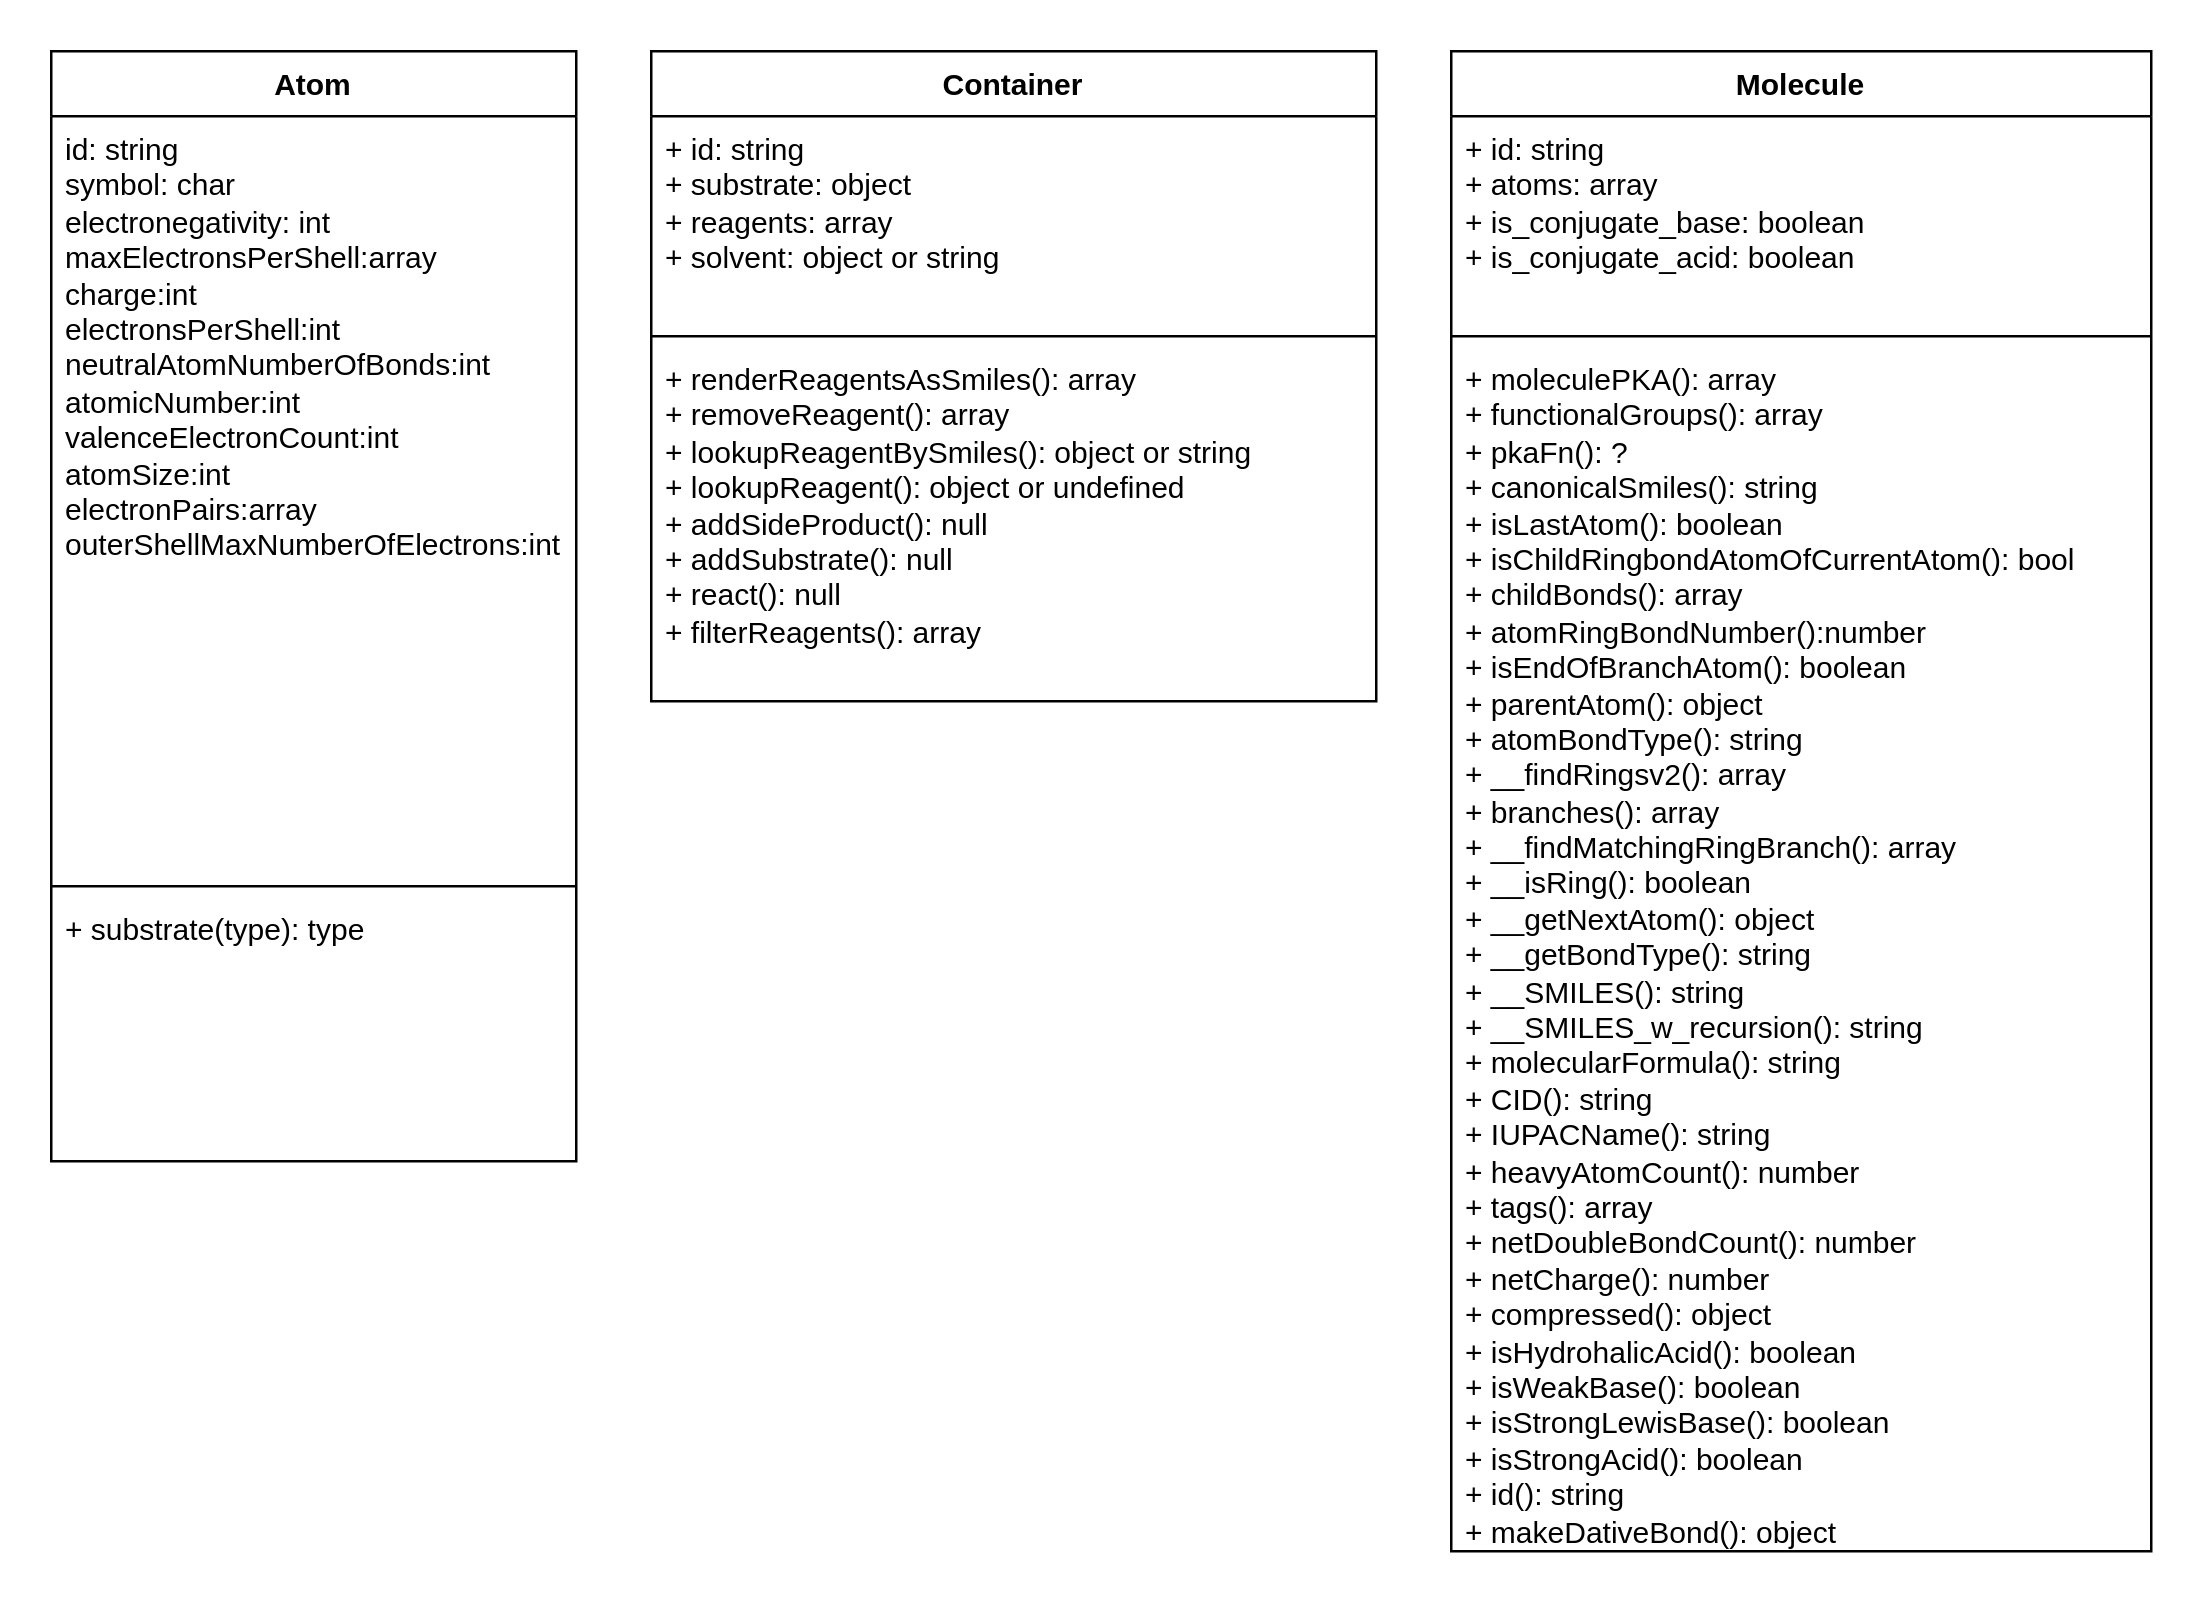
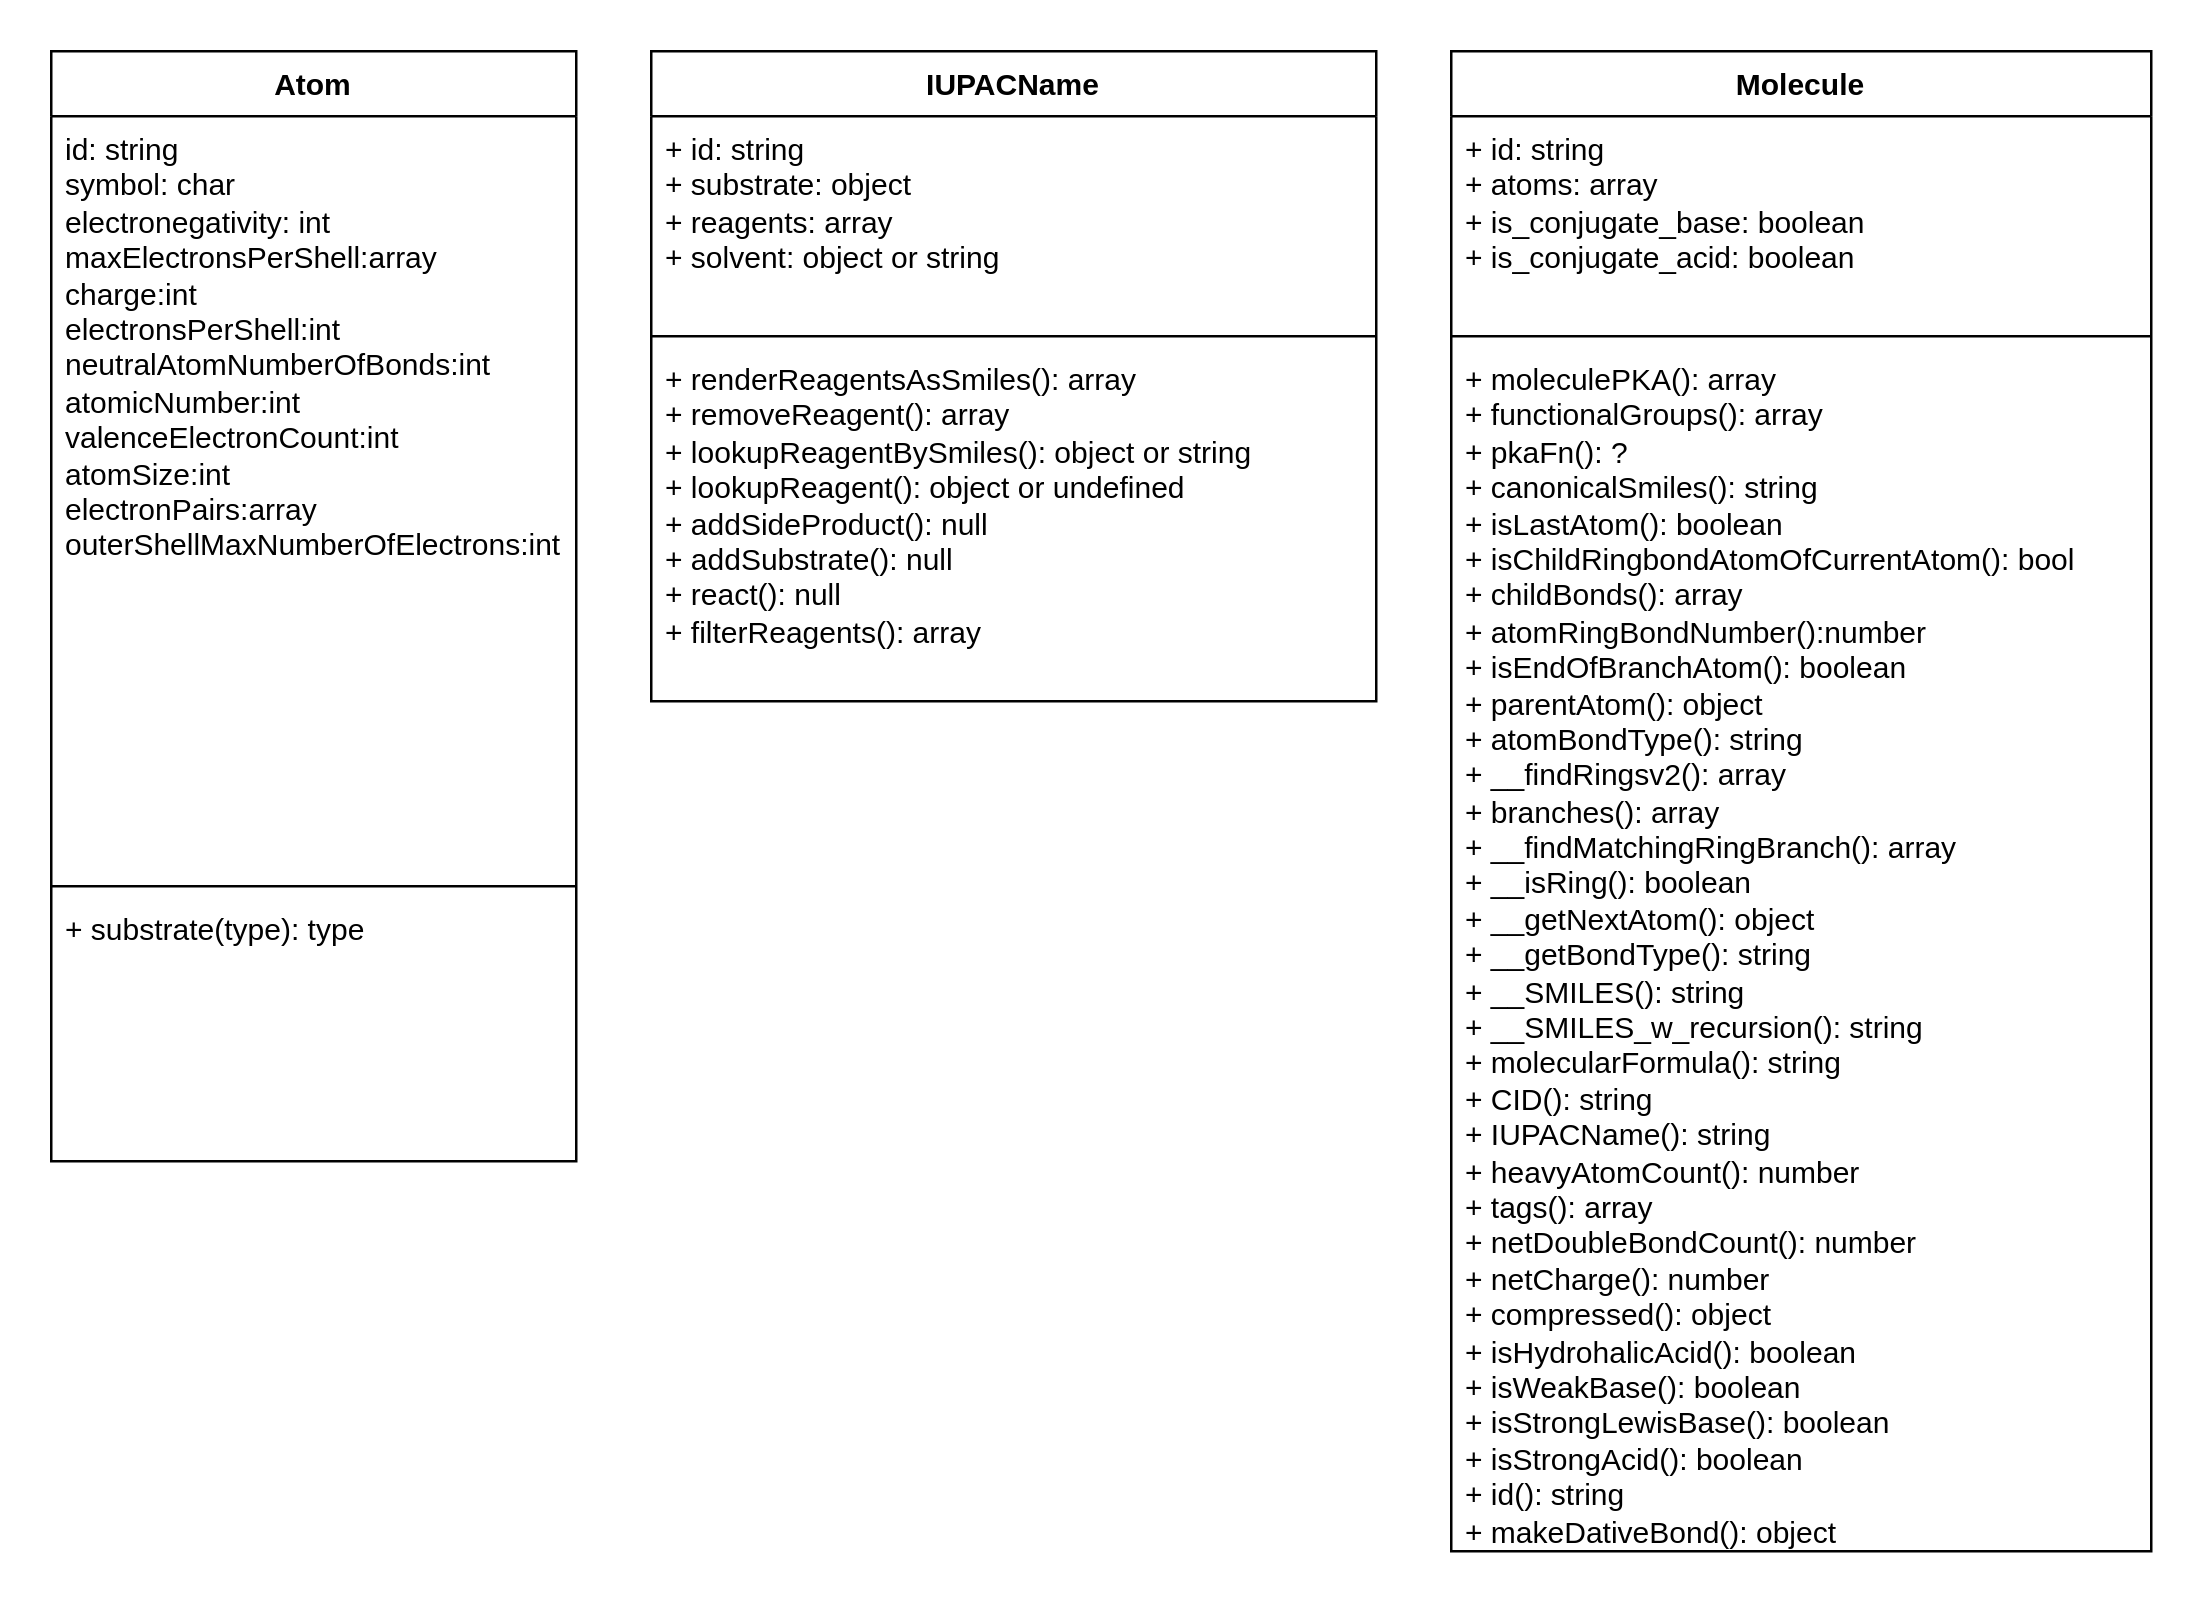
(1014, 87) -> (1014, 87)
